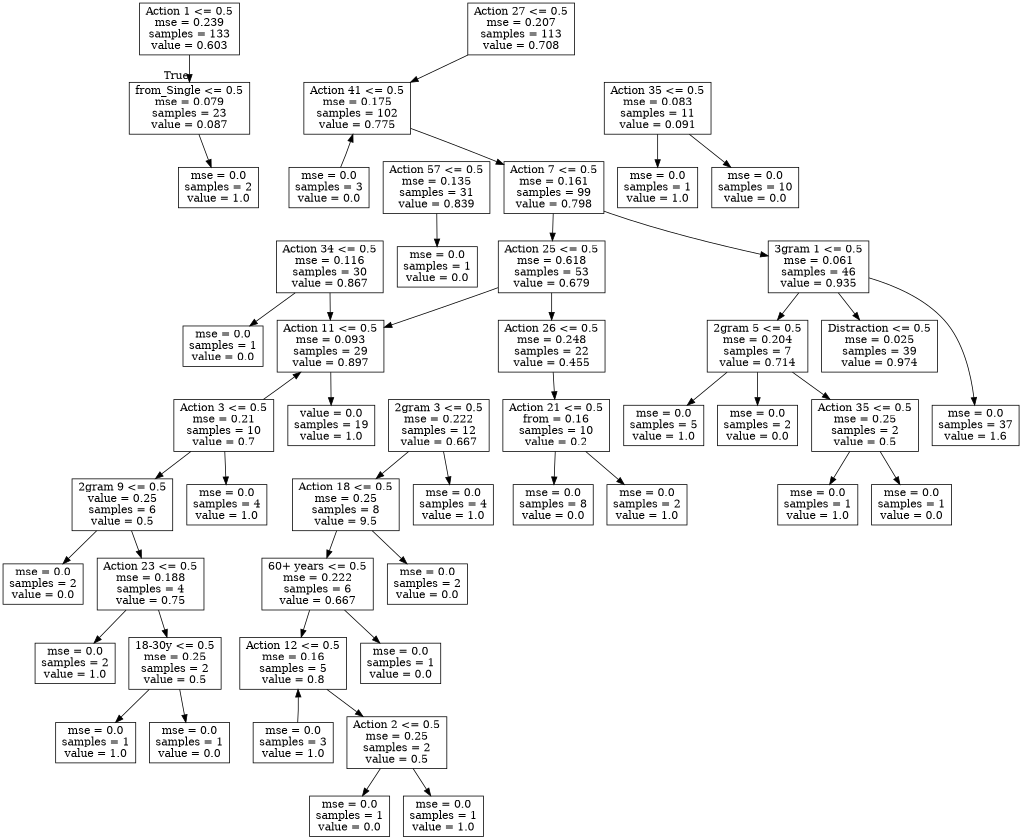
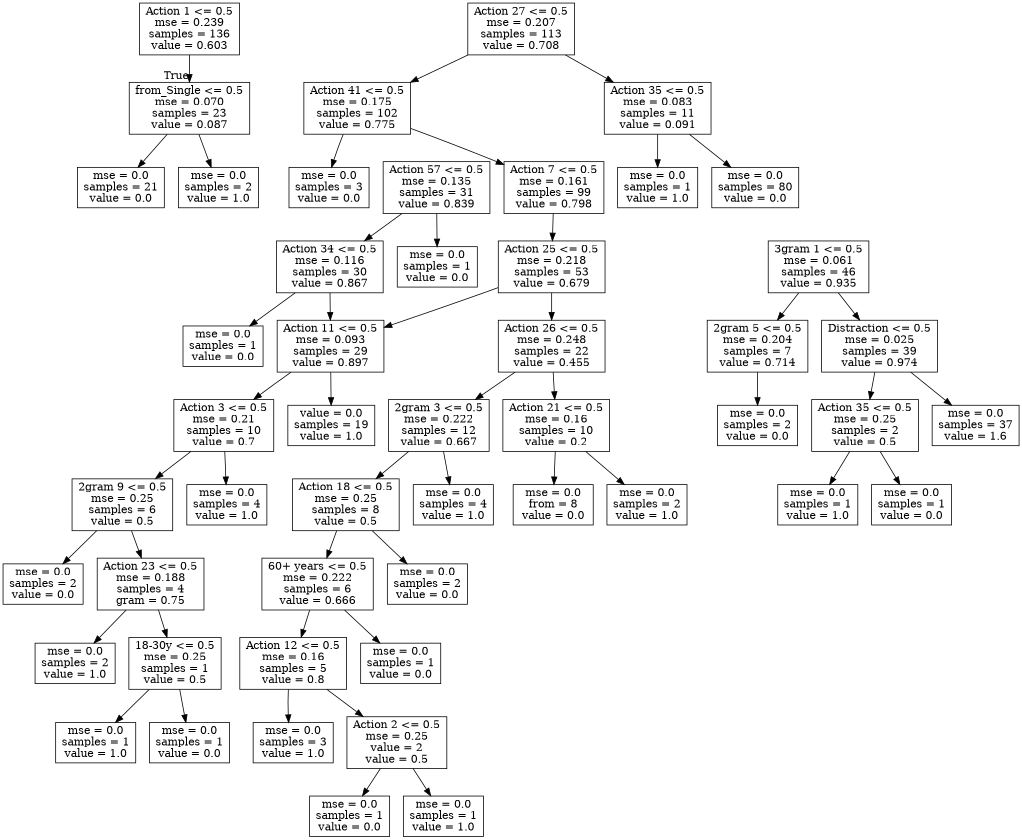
(189, 29) -> (189, 29)
none -> (586, 67)
(189, 108) -> (189, 108)
(346, 155) -> (338, 147)
none -> (121, 188)
(755, 188) -> (755, 188)
none -> (386, 225)
(682, 235) -> none
(552, 267) -> (552, 267)
(943, 319) -> (928, 386)
(808, 383) -> (873, 382)
none -> (498, 384)
(279, 388) -> (275, 383)
(556, 425) -> (556, 425)
(664, 425) -> none
(122, 505) -> (122, 505)
(346, 505) -> (346, 505)
(553, 505) -> (553, 505)
(151, 584) -> (151, 584)
(318, 584) -> (318, 584)
(175, 663) -> (175, 663)
(298, 710) -> (288, 702)
(397, 743) -> (397, 743)
